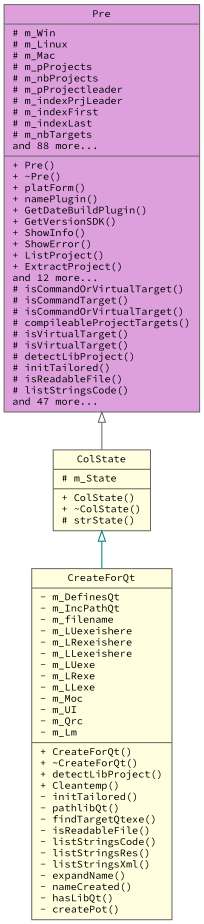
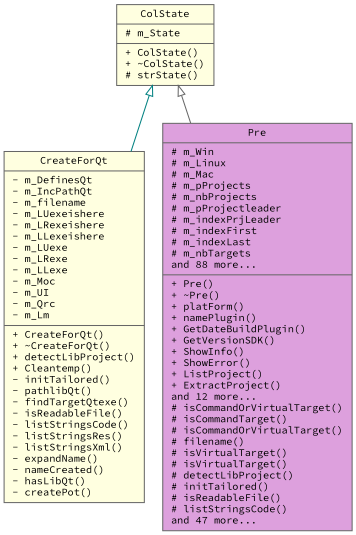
(102, 323) -> (208, 442)
(102, 436) -> (186, 109)
